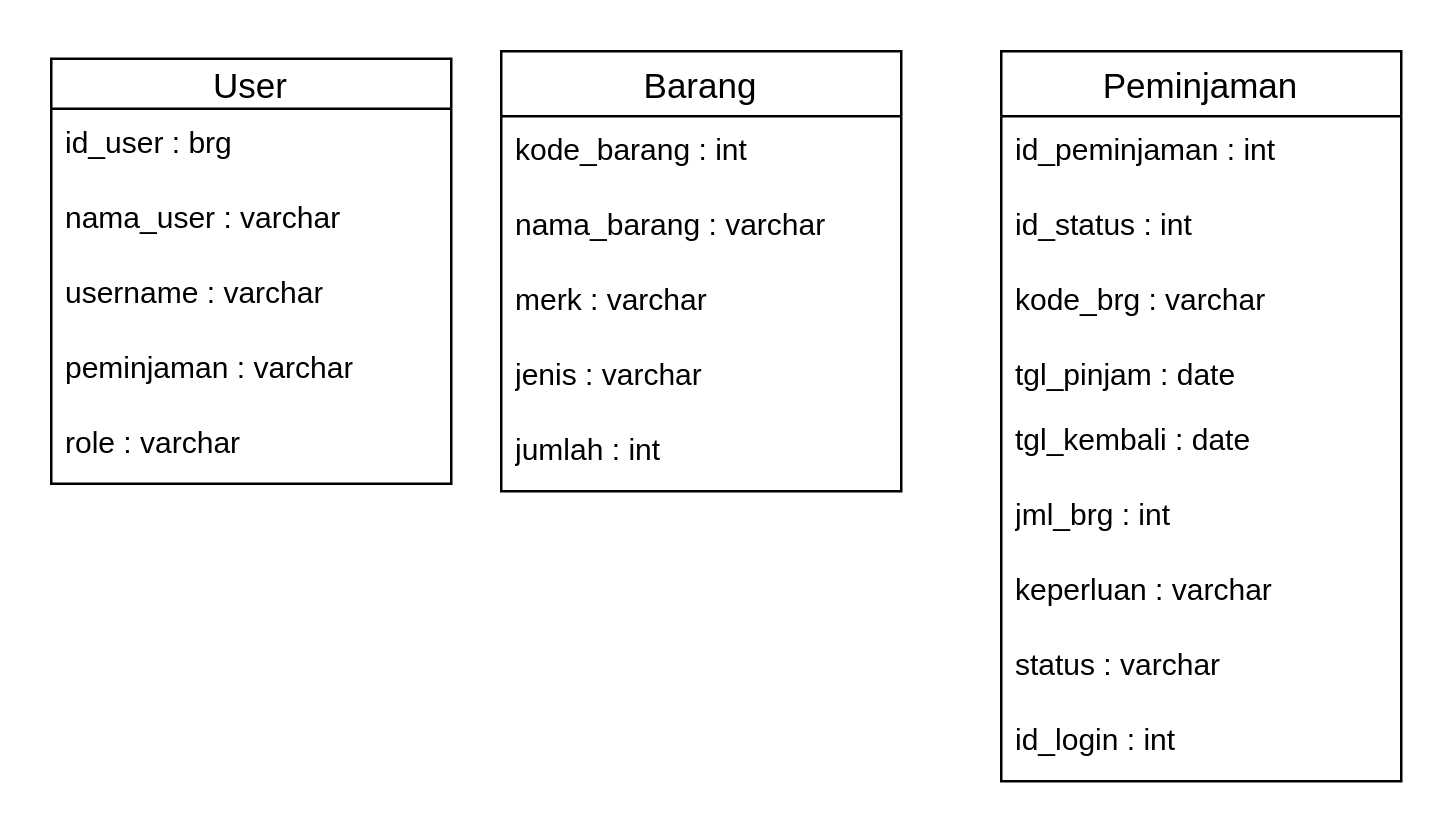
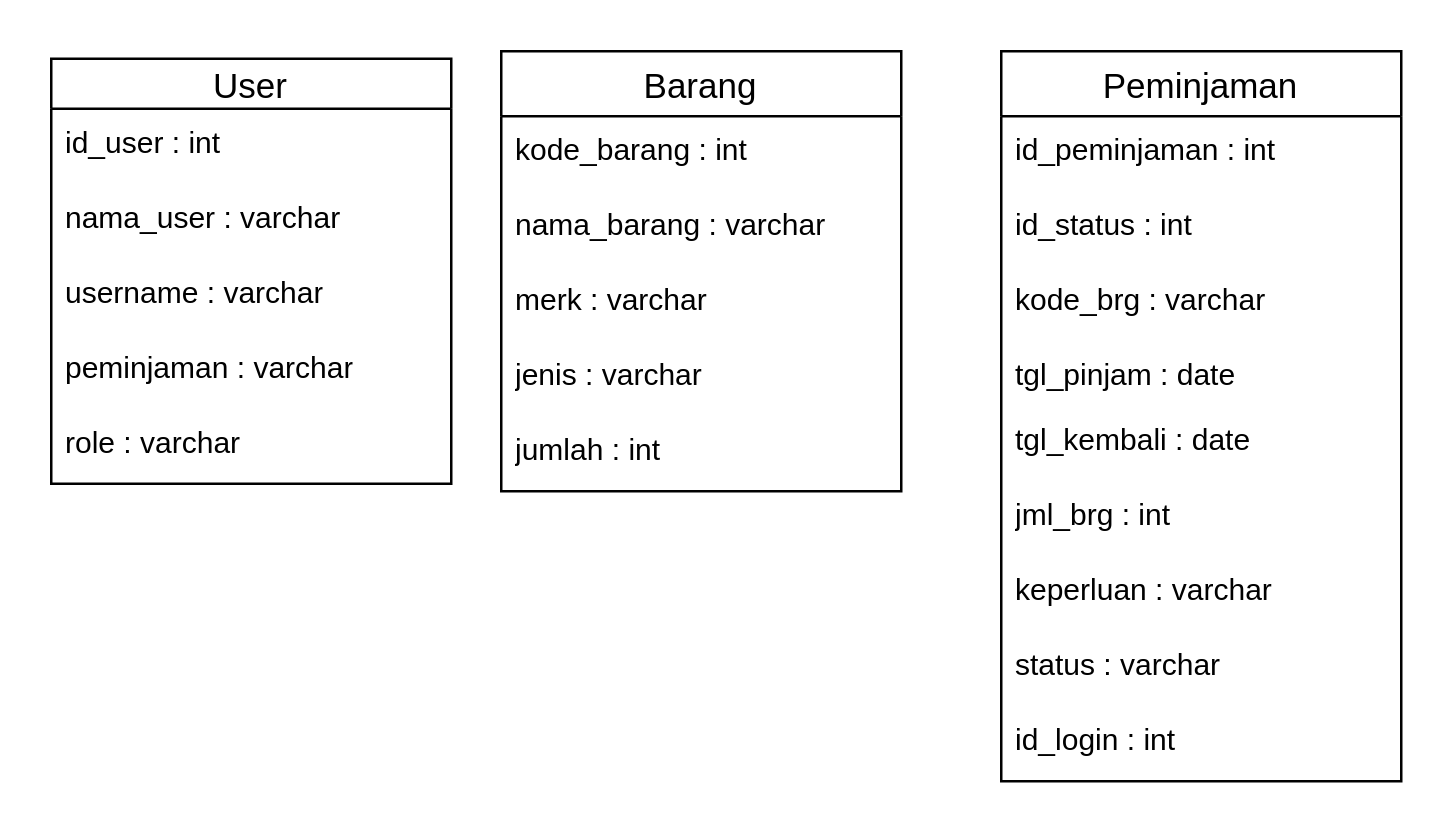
(160, 144) -> (156, 144)
